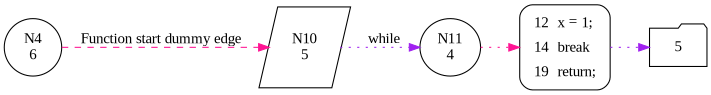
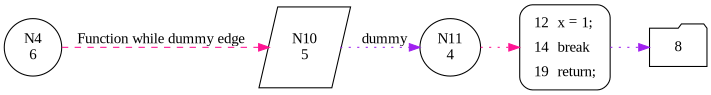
(161, 39) -> (161, 39)
(385, 39) -> (385, 39)
(678, 47) -> (678, 47)
